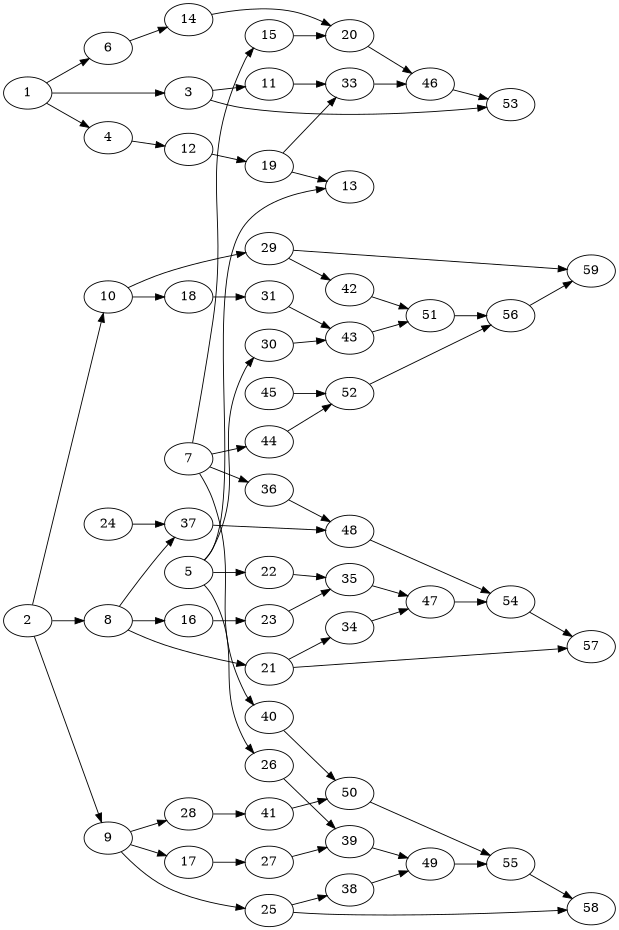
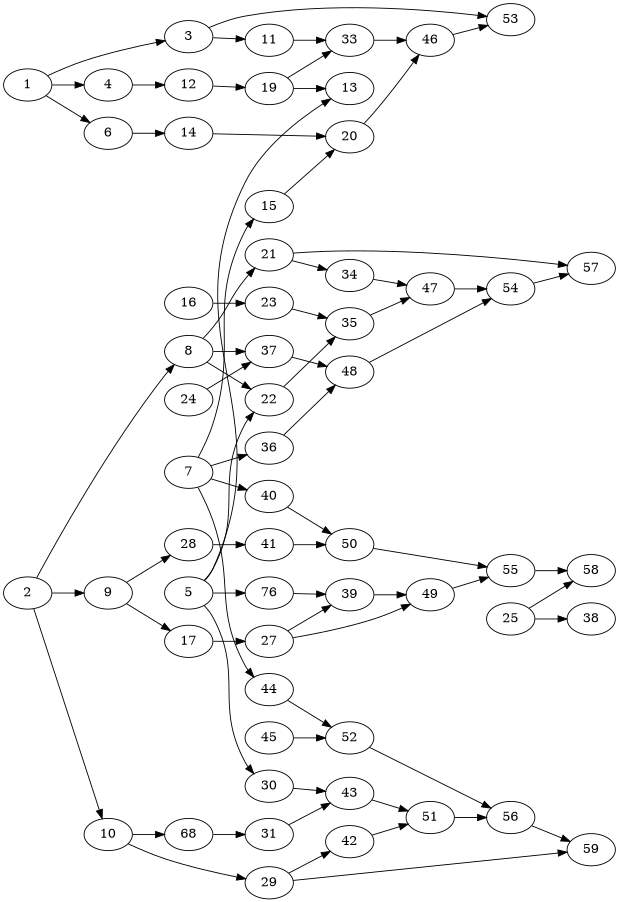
(189, 297) -> (189, 835)
(144, 621) -> (218, 369)
(269, 766) -> (269, 593)
(386, 878) -> (349, 626)
(173, 890) -> none
